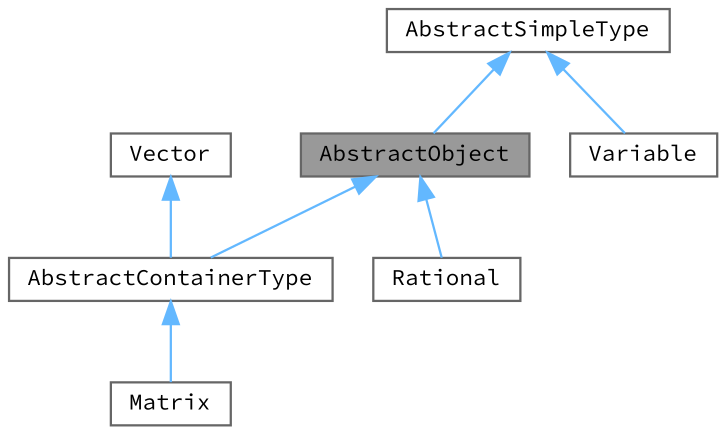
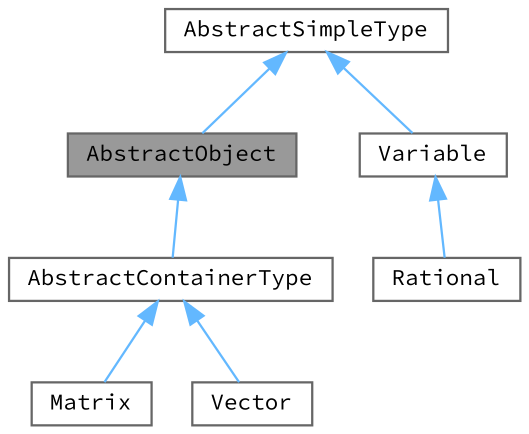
(434, 228) -> (441, 229)
(171, 229) -> (218, 351)
